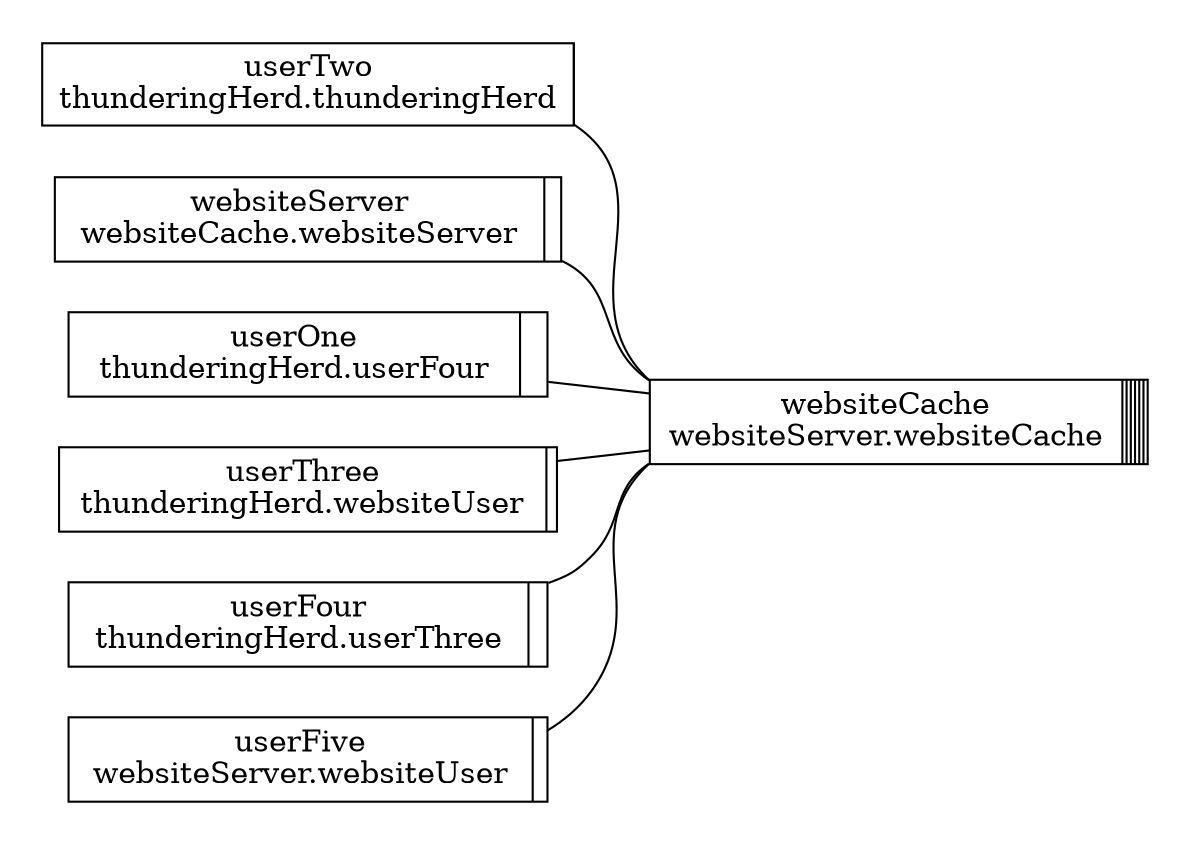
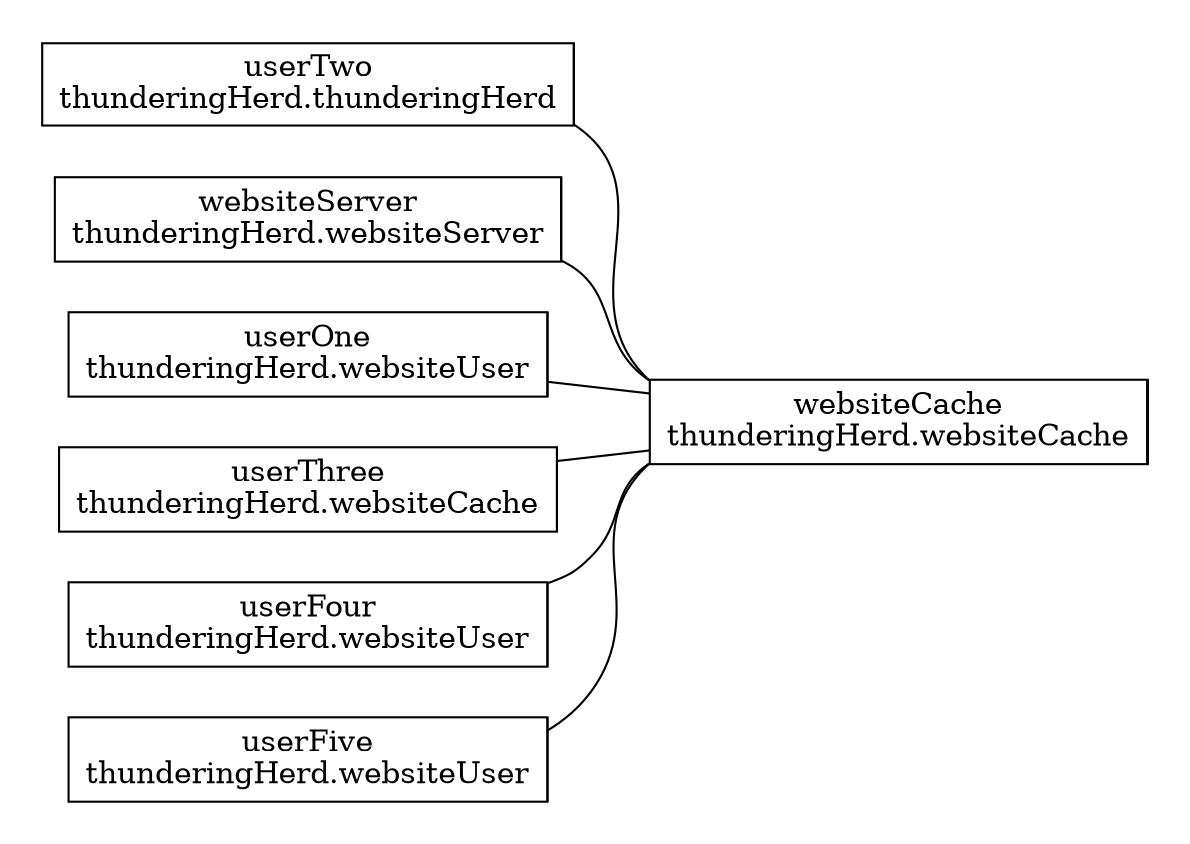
(300, 234) -> (308, 234)
(294, 369) -> (308, 369)
(886, 437) -> (899, 437)
(303, 504) -> (308, 504)
(299, 639) -> (308, 639)
(301, 774) -> (308, 774)
